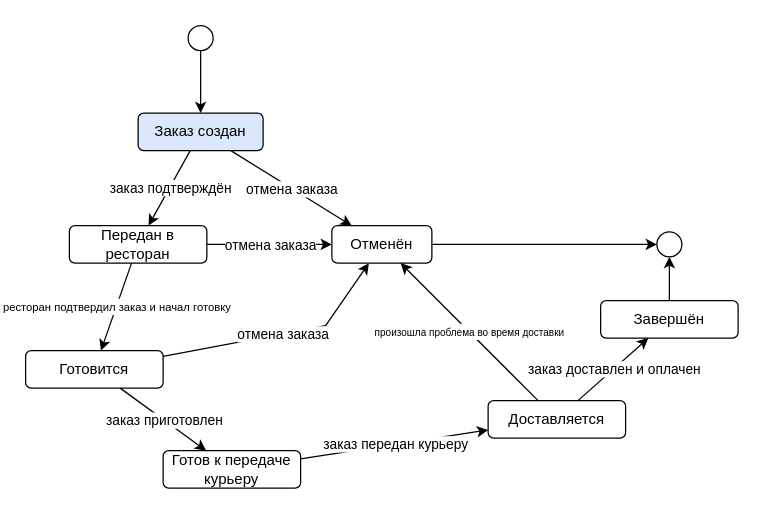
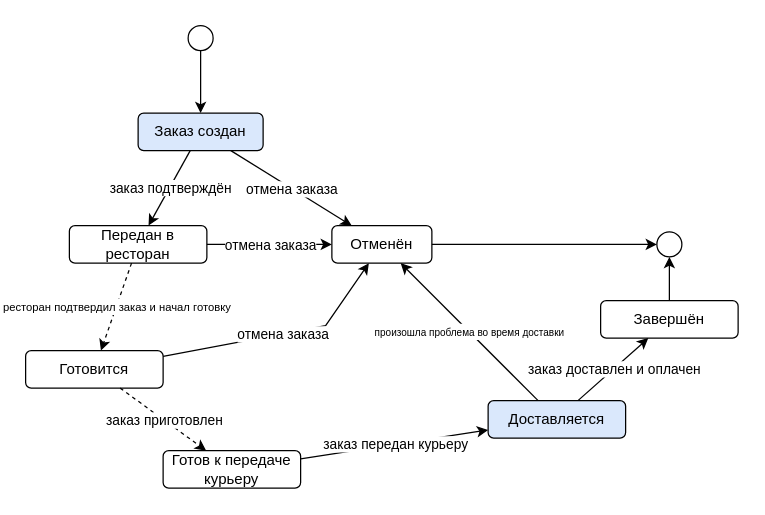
(125, 282) -> (125, 282)
(136, 400) -> (136, 400)
(557, 419) -> (557, 419)
